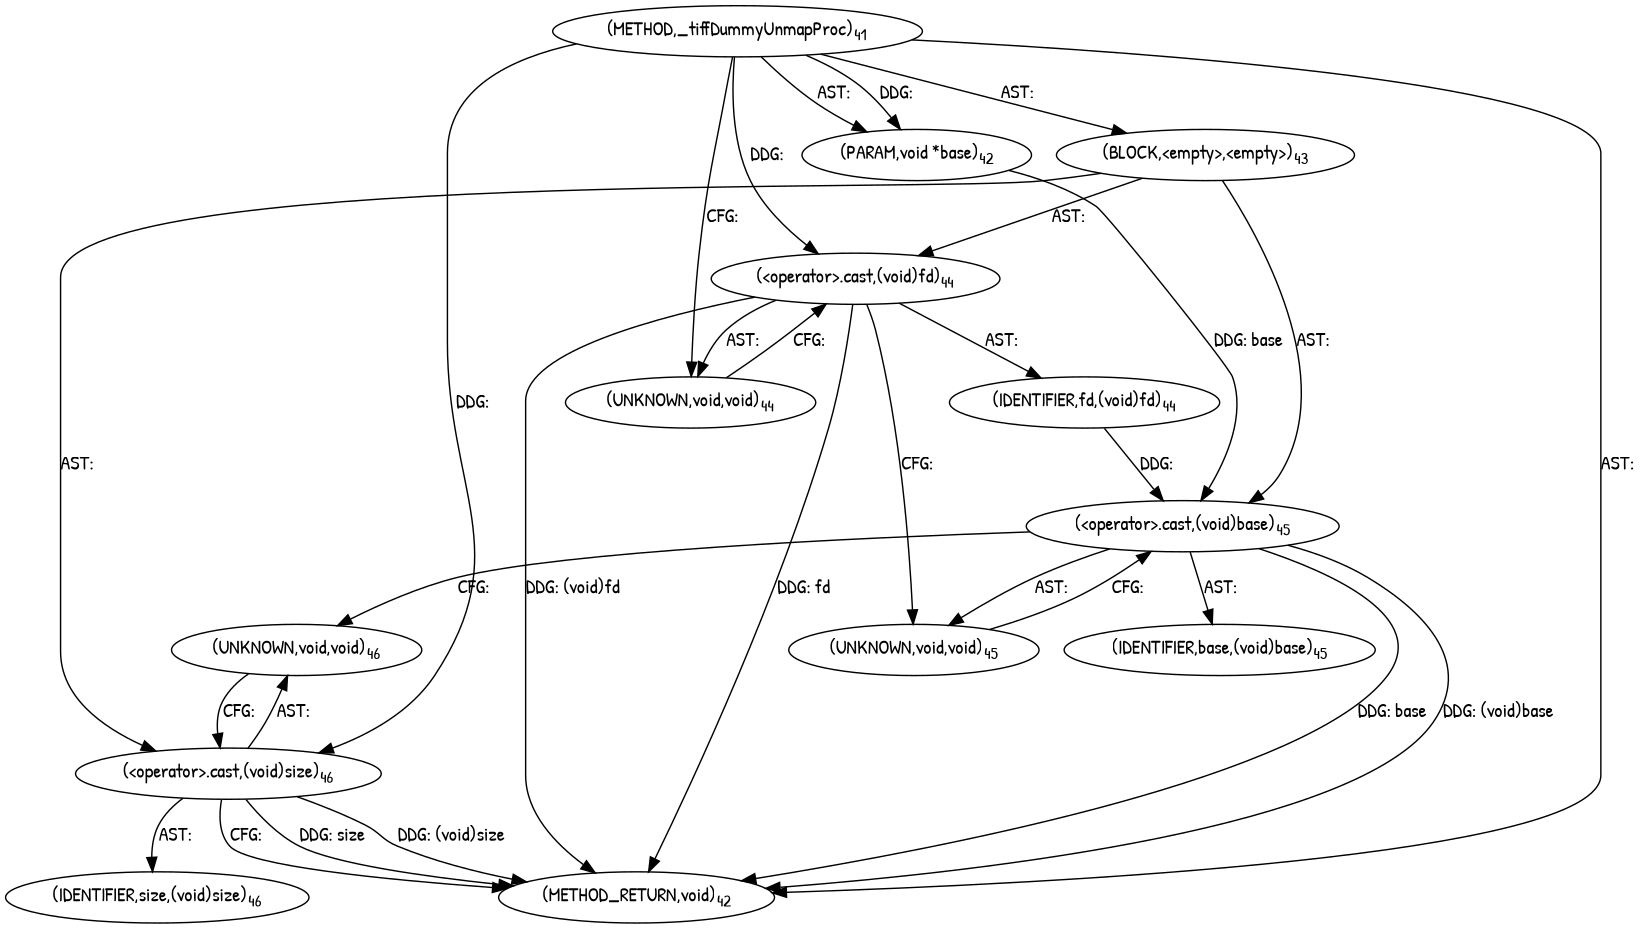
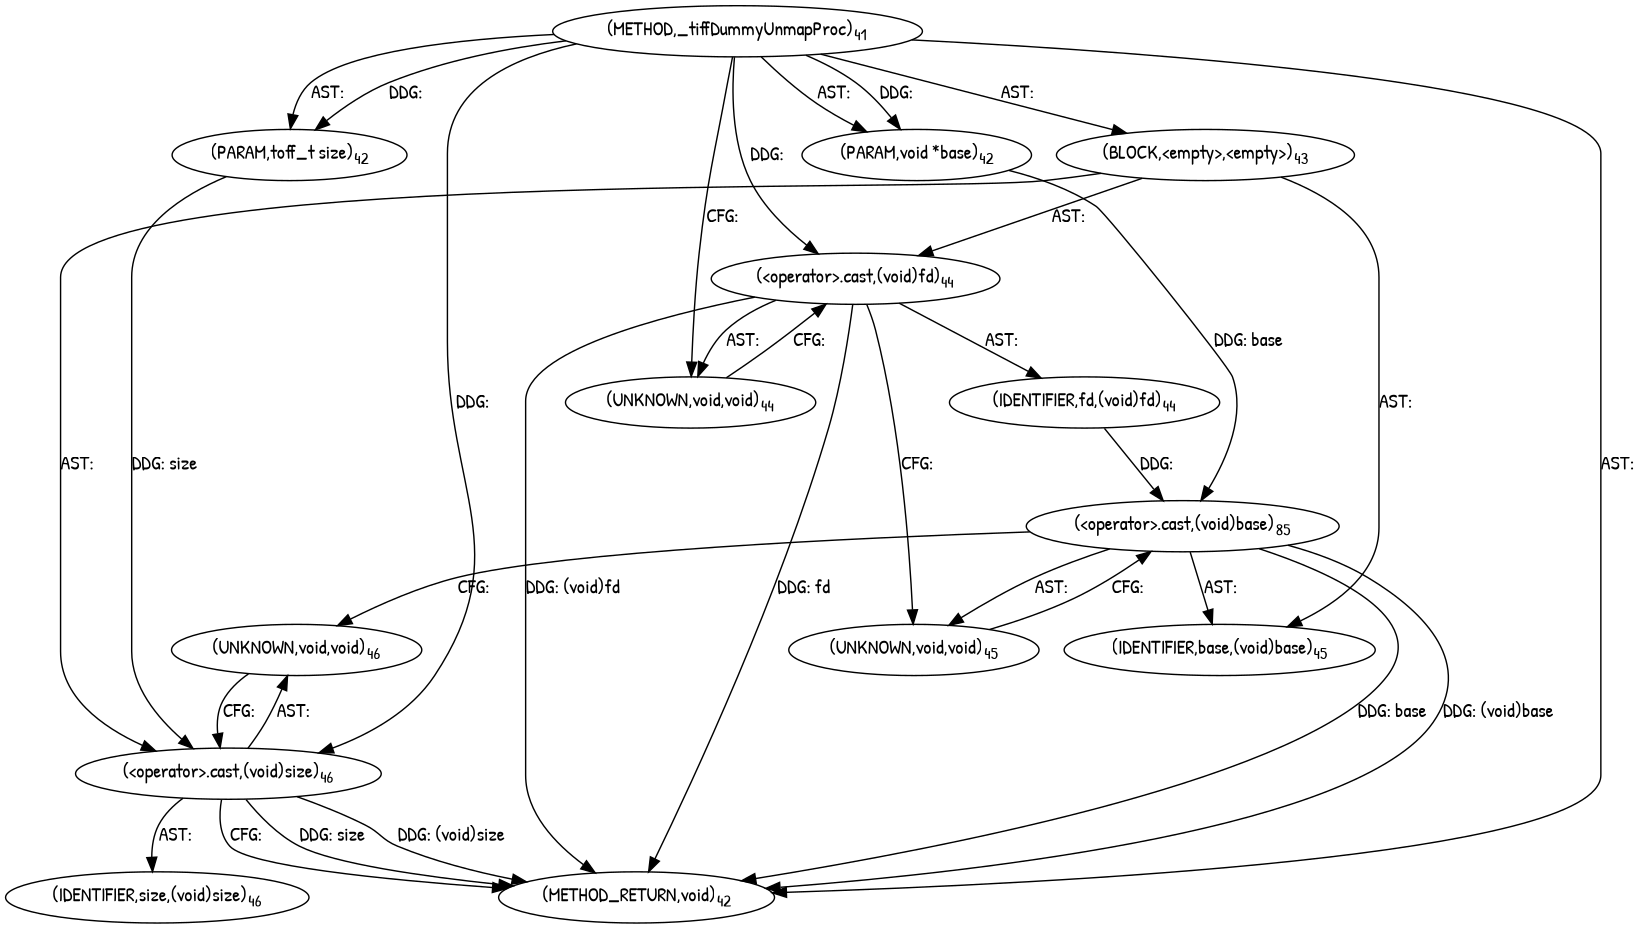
none -> (290, 155)
(1293, 336) -> (1379, 392)
(1284, 524) -> (1284, 524)
